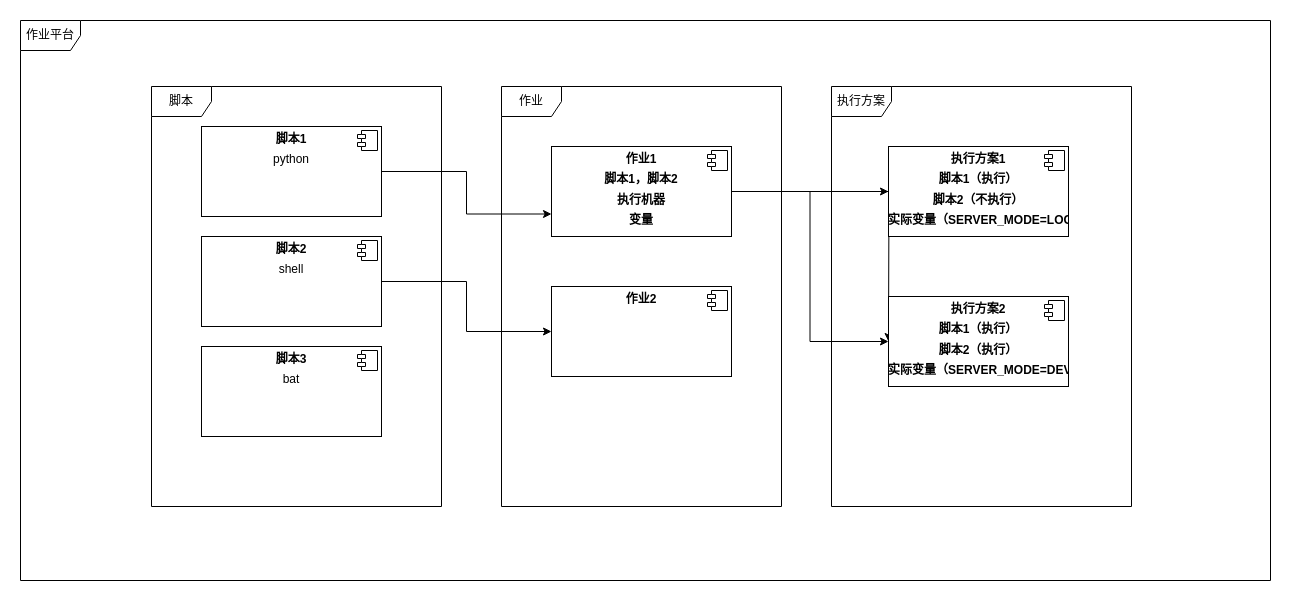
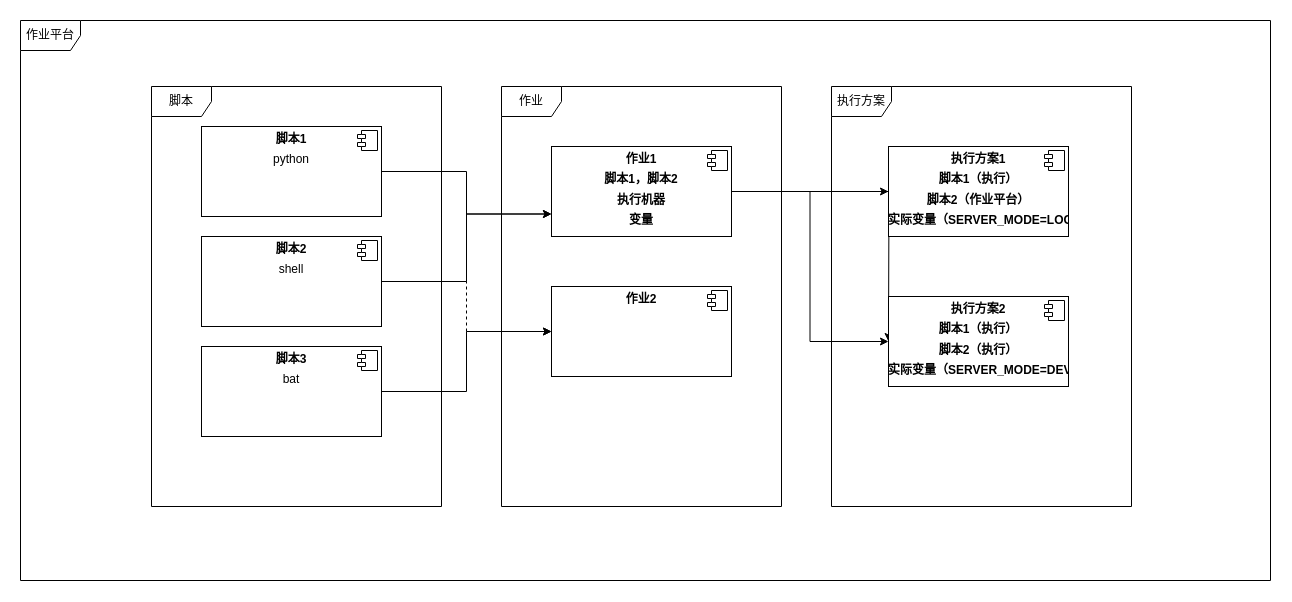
(979, 147) -> (979, 147)
none -> (467, 248)
(467, 306) -> (467, 306)
none -> (453, 392)
